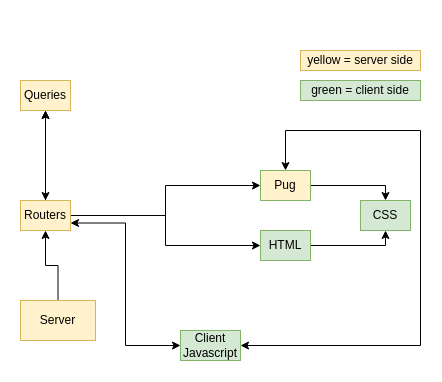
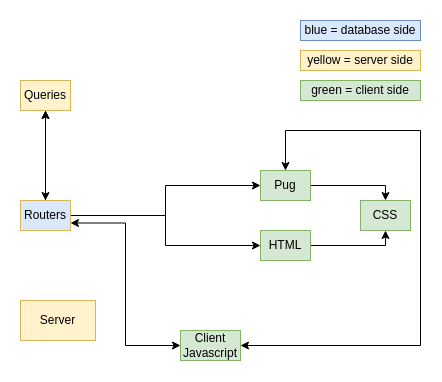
none -> (361, 31)
(286, 186) -> (286, 186)
(46, 216) -> (46, 216)
(56, 266) -> none
